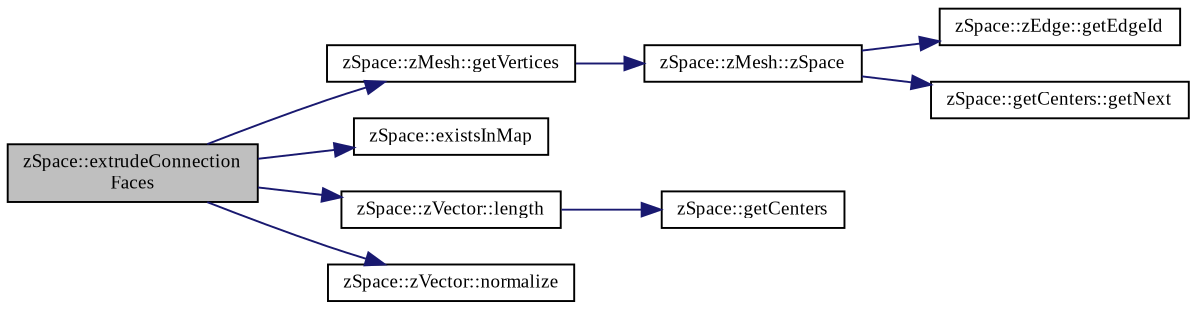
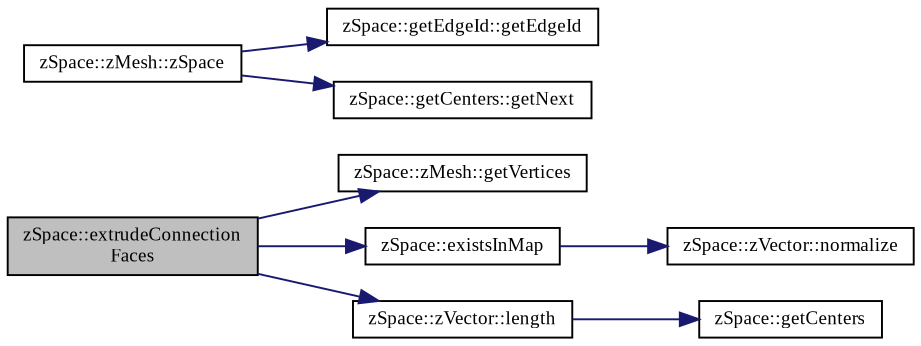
(1060, 27) -> (463, 27)
(600, 63) -> none
(286, 232) -> (604, 246)
